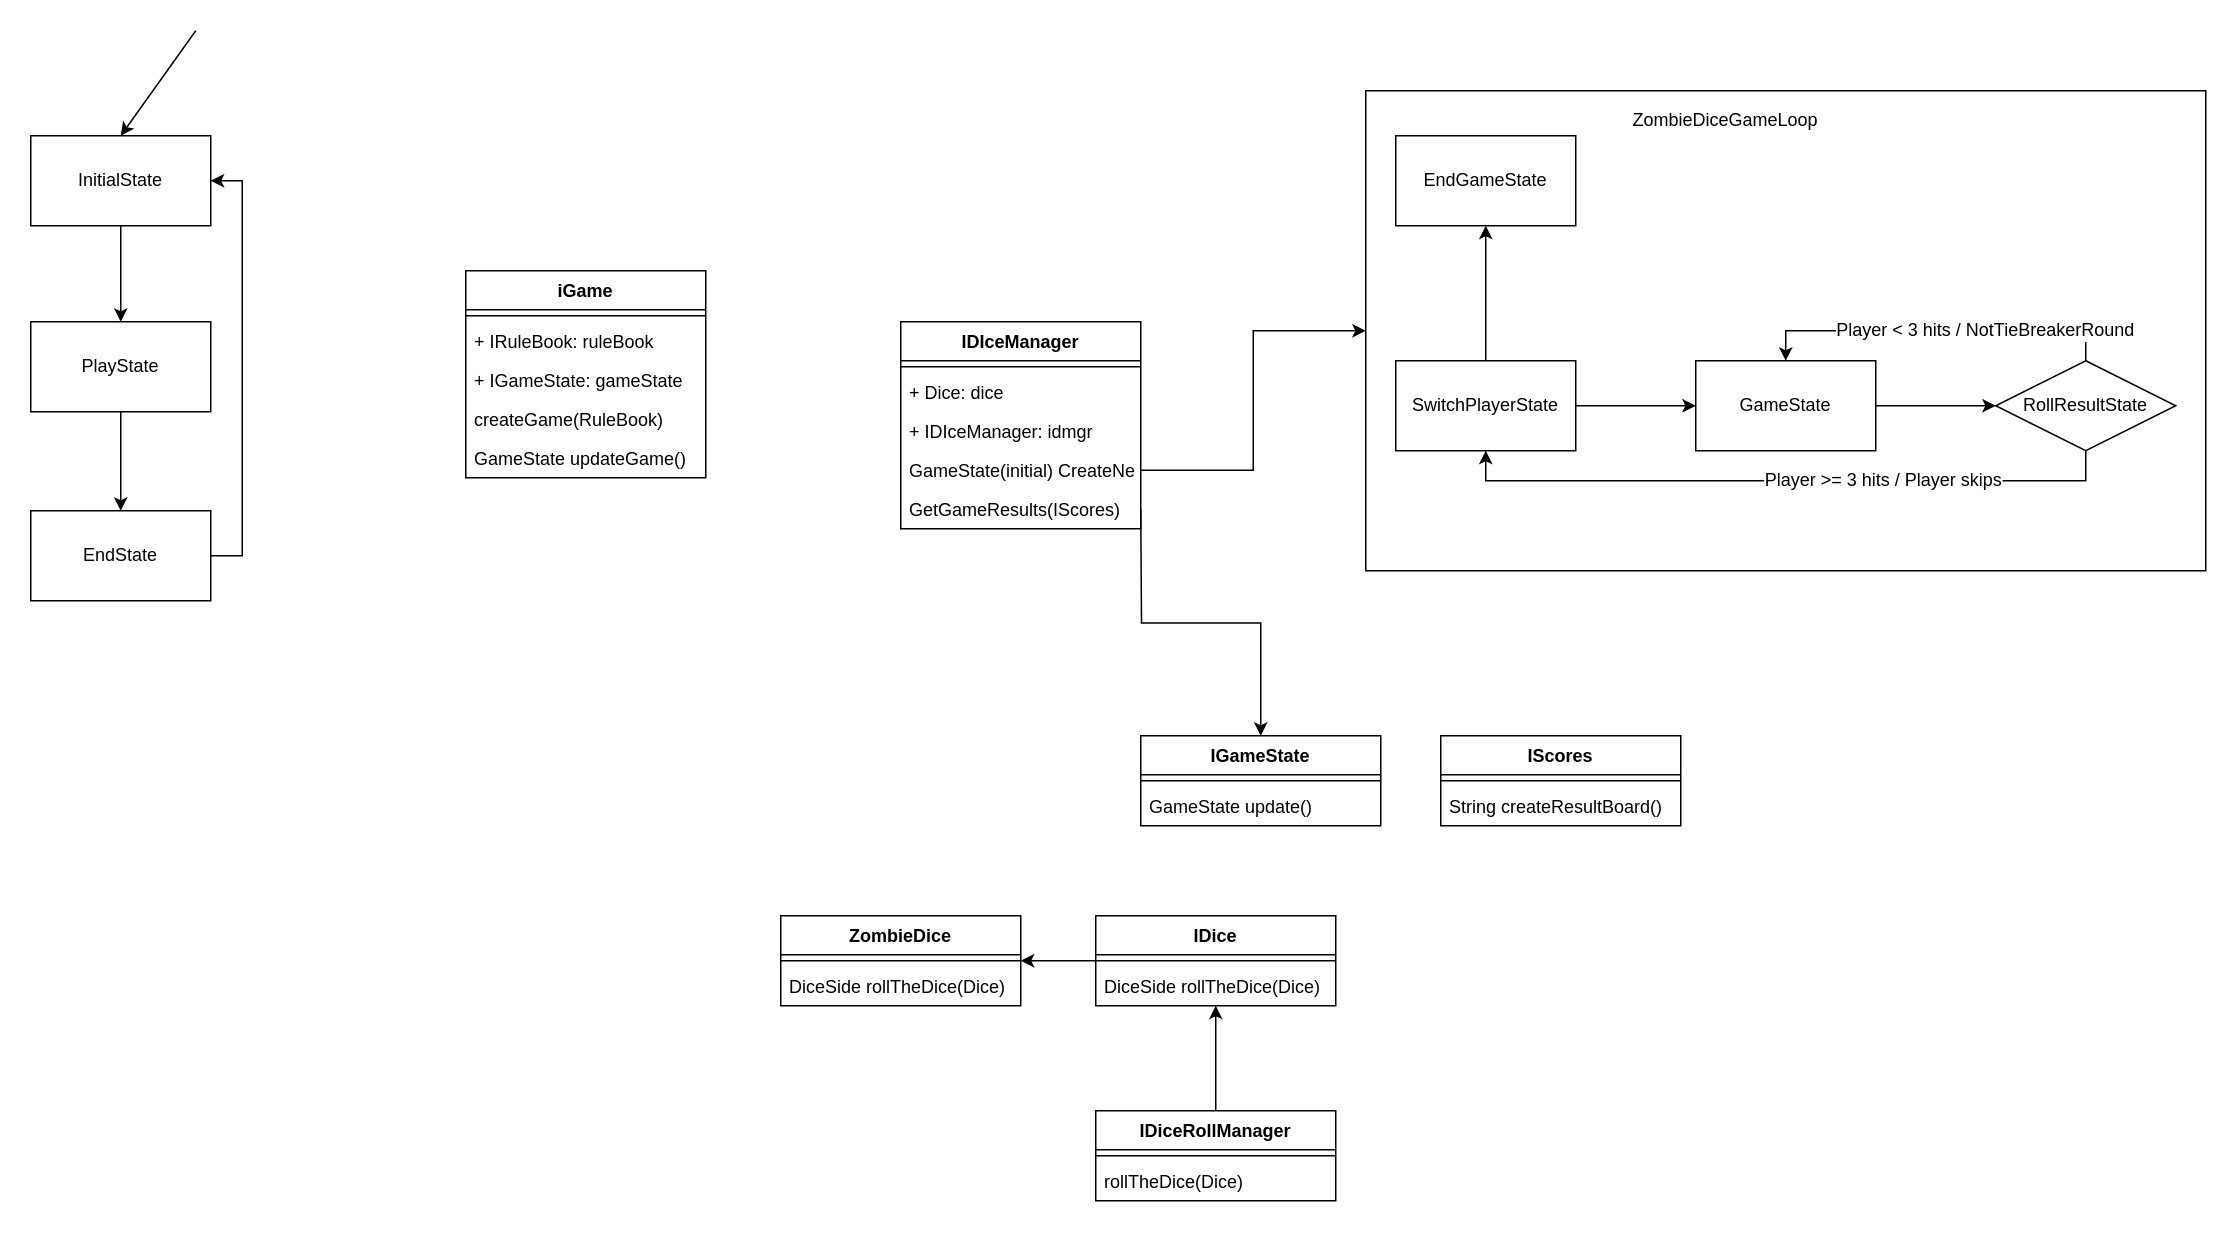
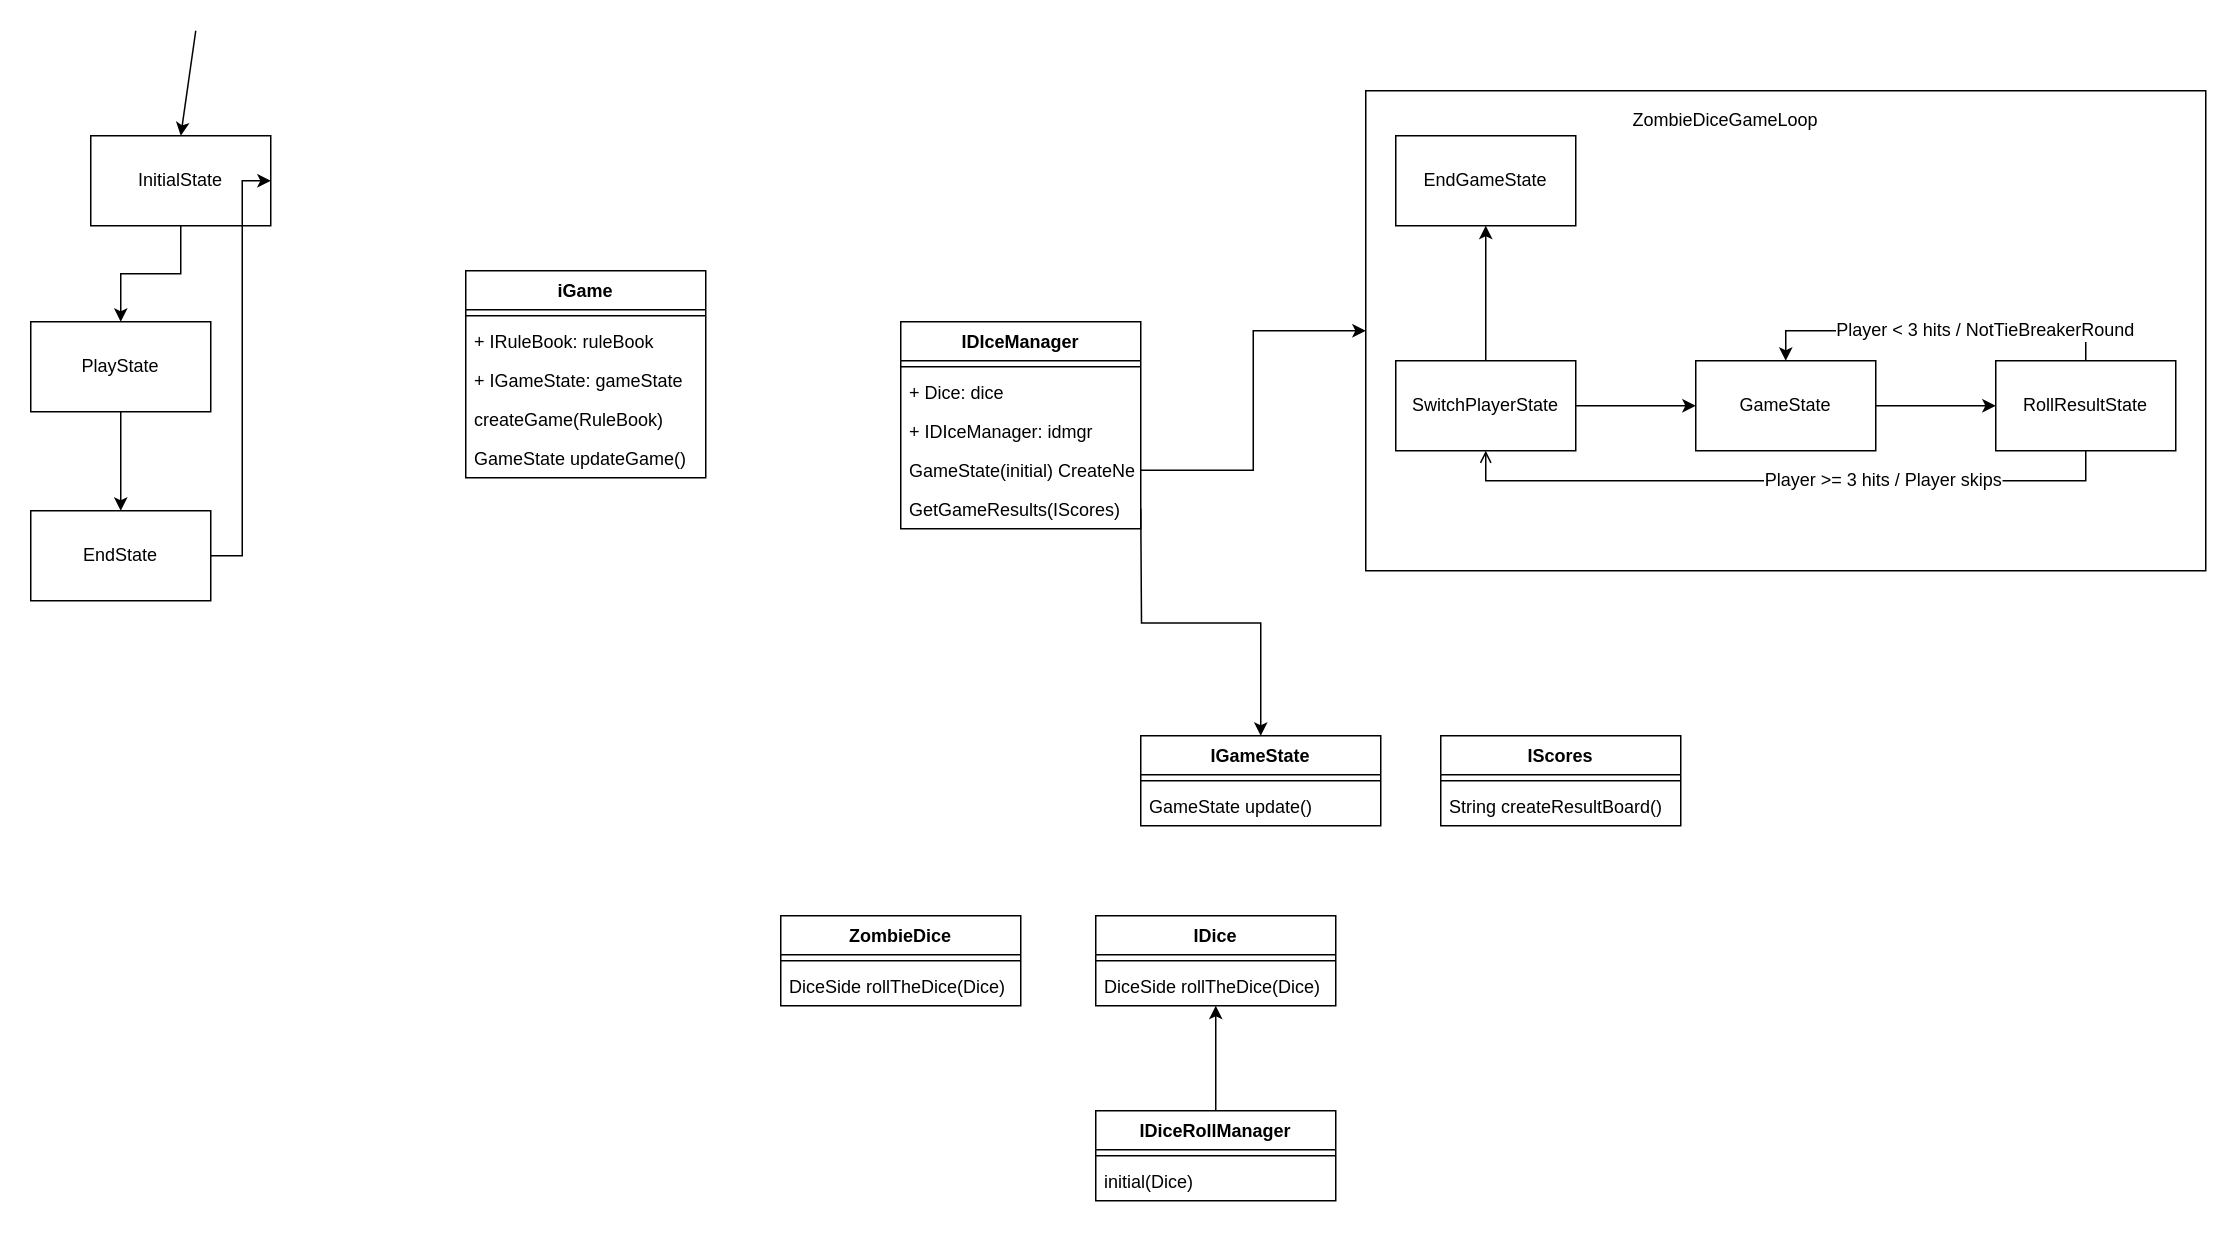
(121, 181) -> (181, 181)
(2086, 406) -> (2086, 406)
(1486, 462) -> (1486, 459)
(1062, 961) -> none
(1180, 1182) -> (1158, 1182)
